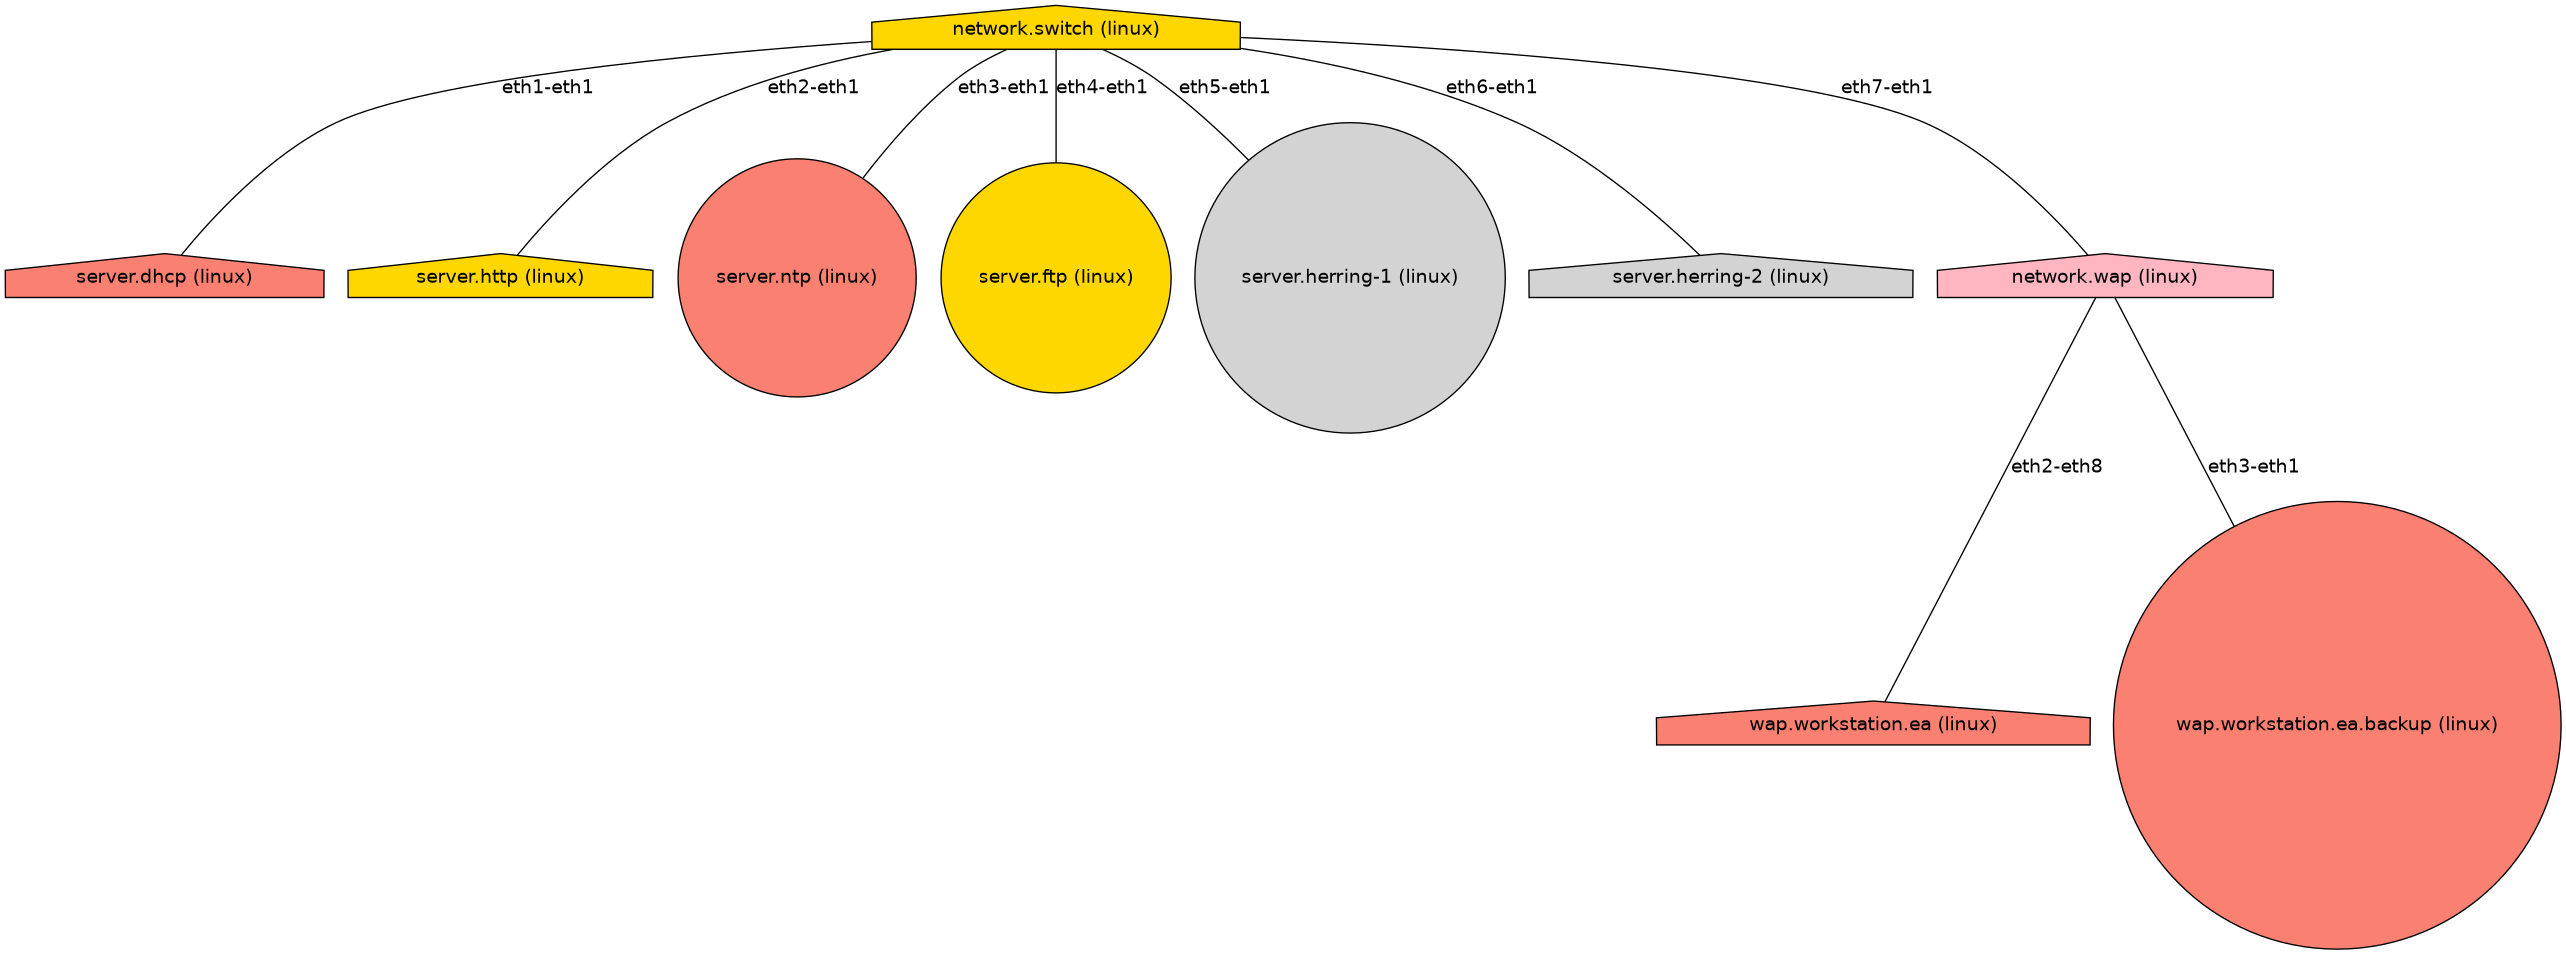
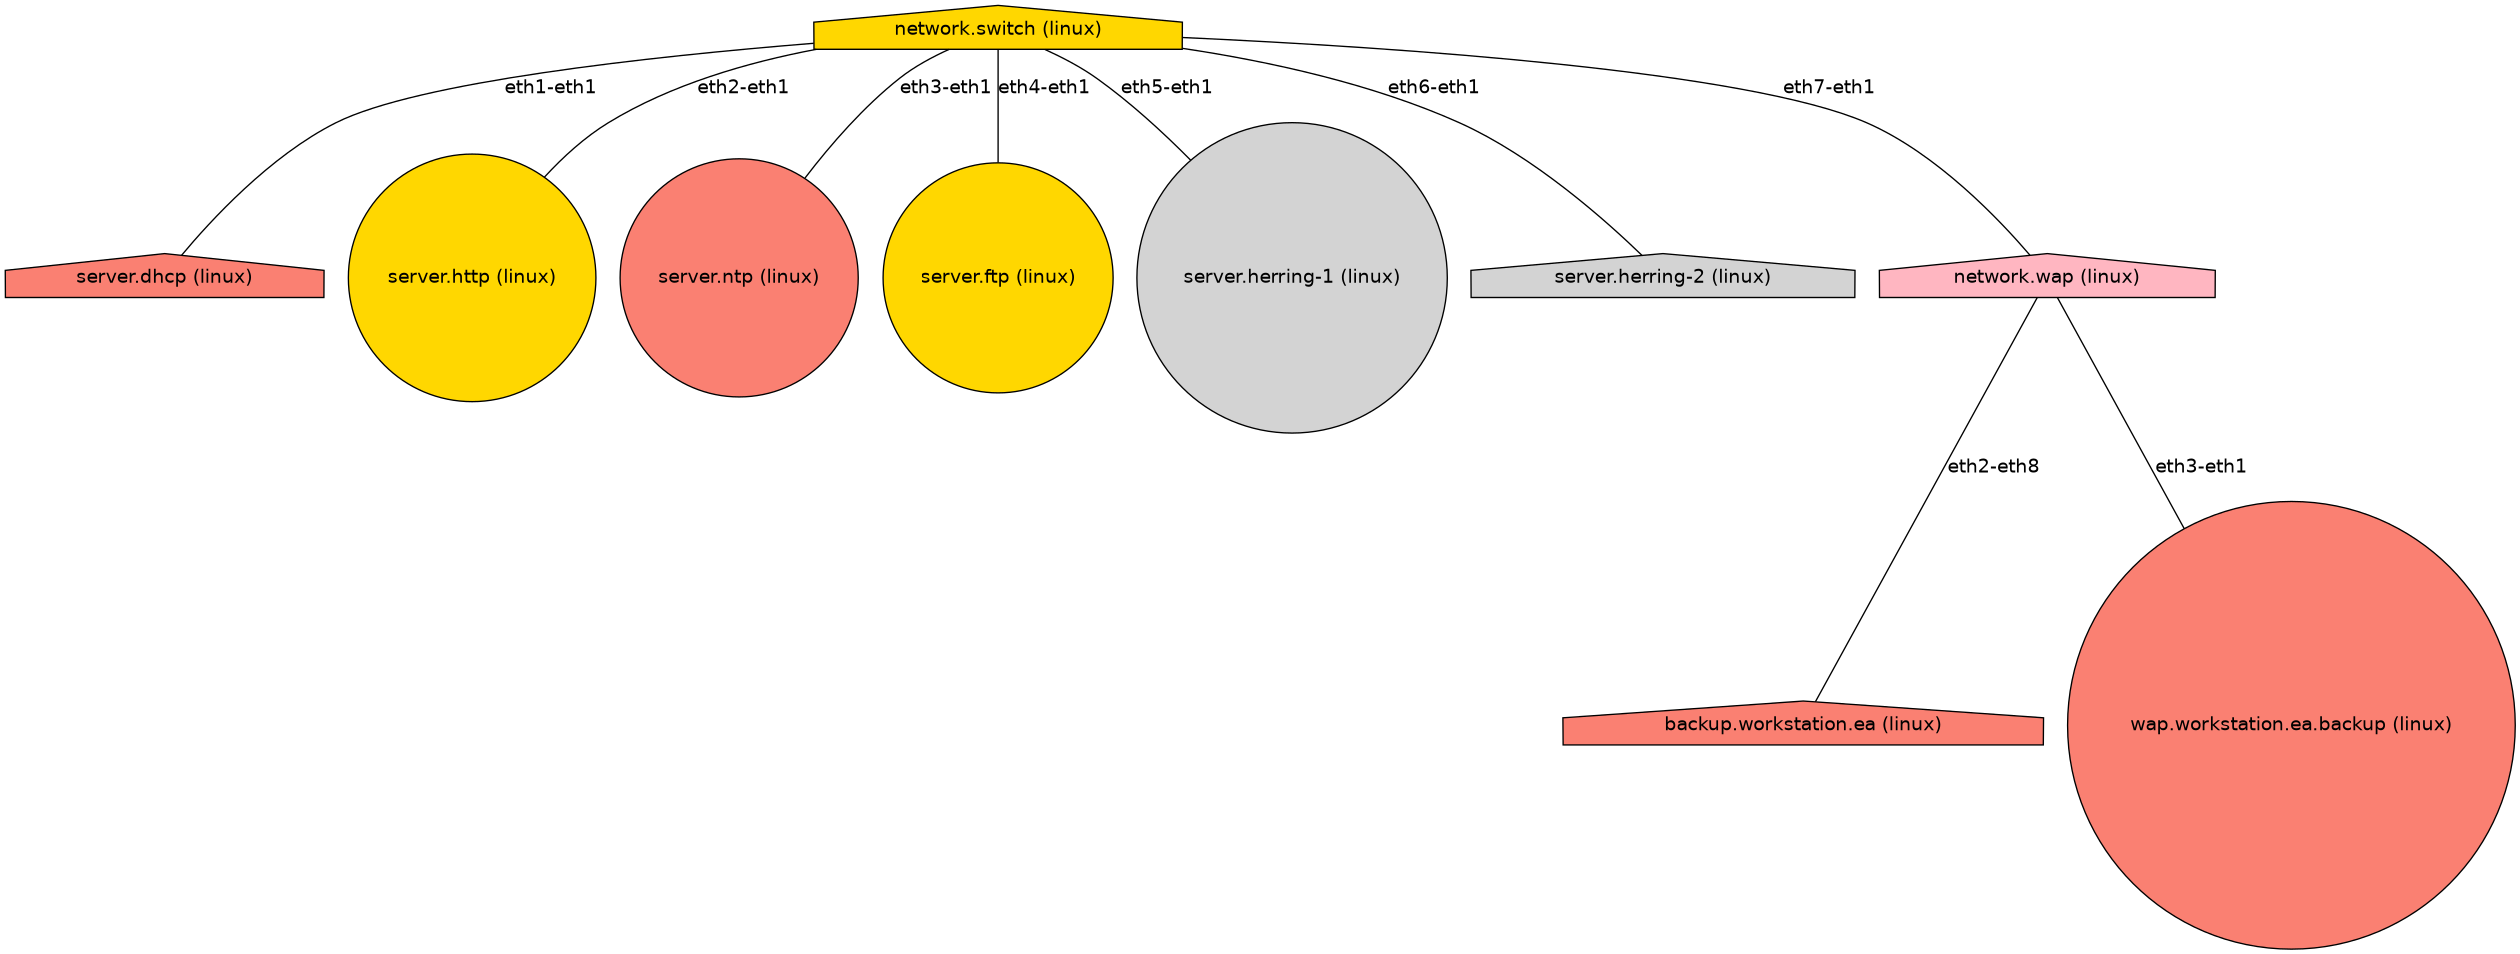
(500, 278) -> (472, 278)
(1873, 725) -> (1803, 725)
